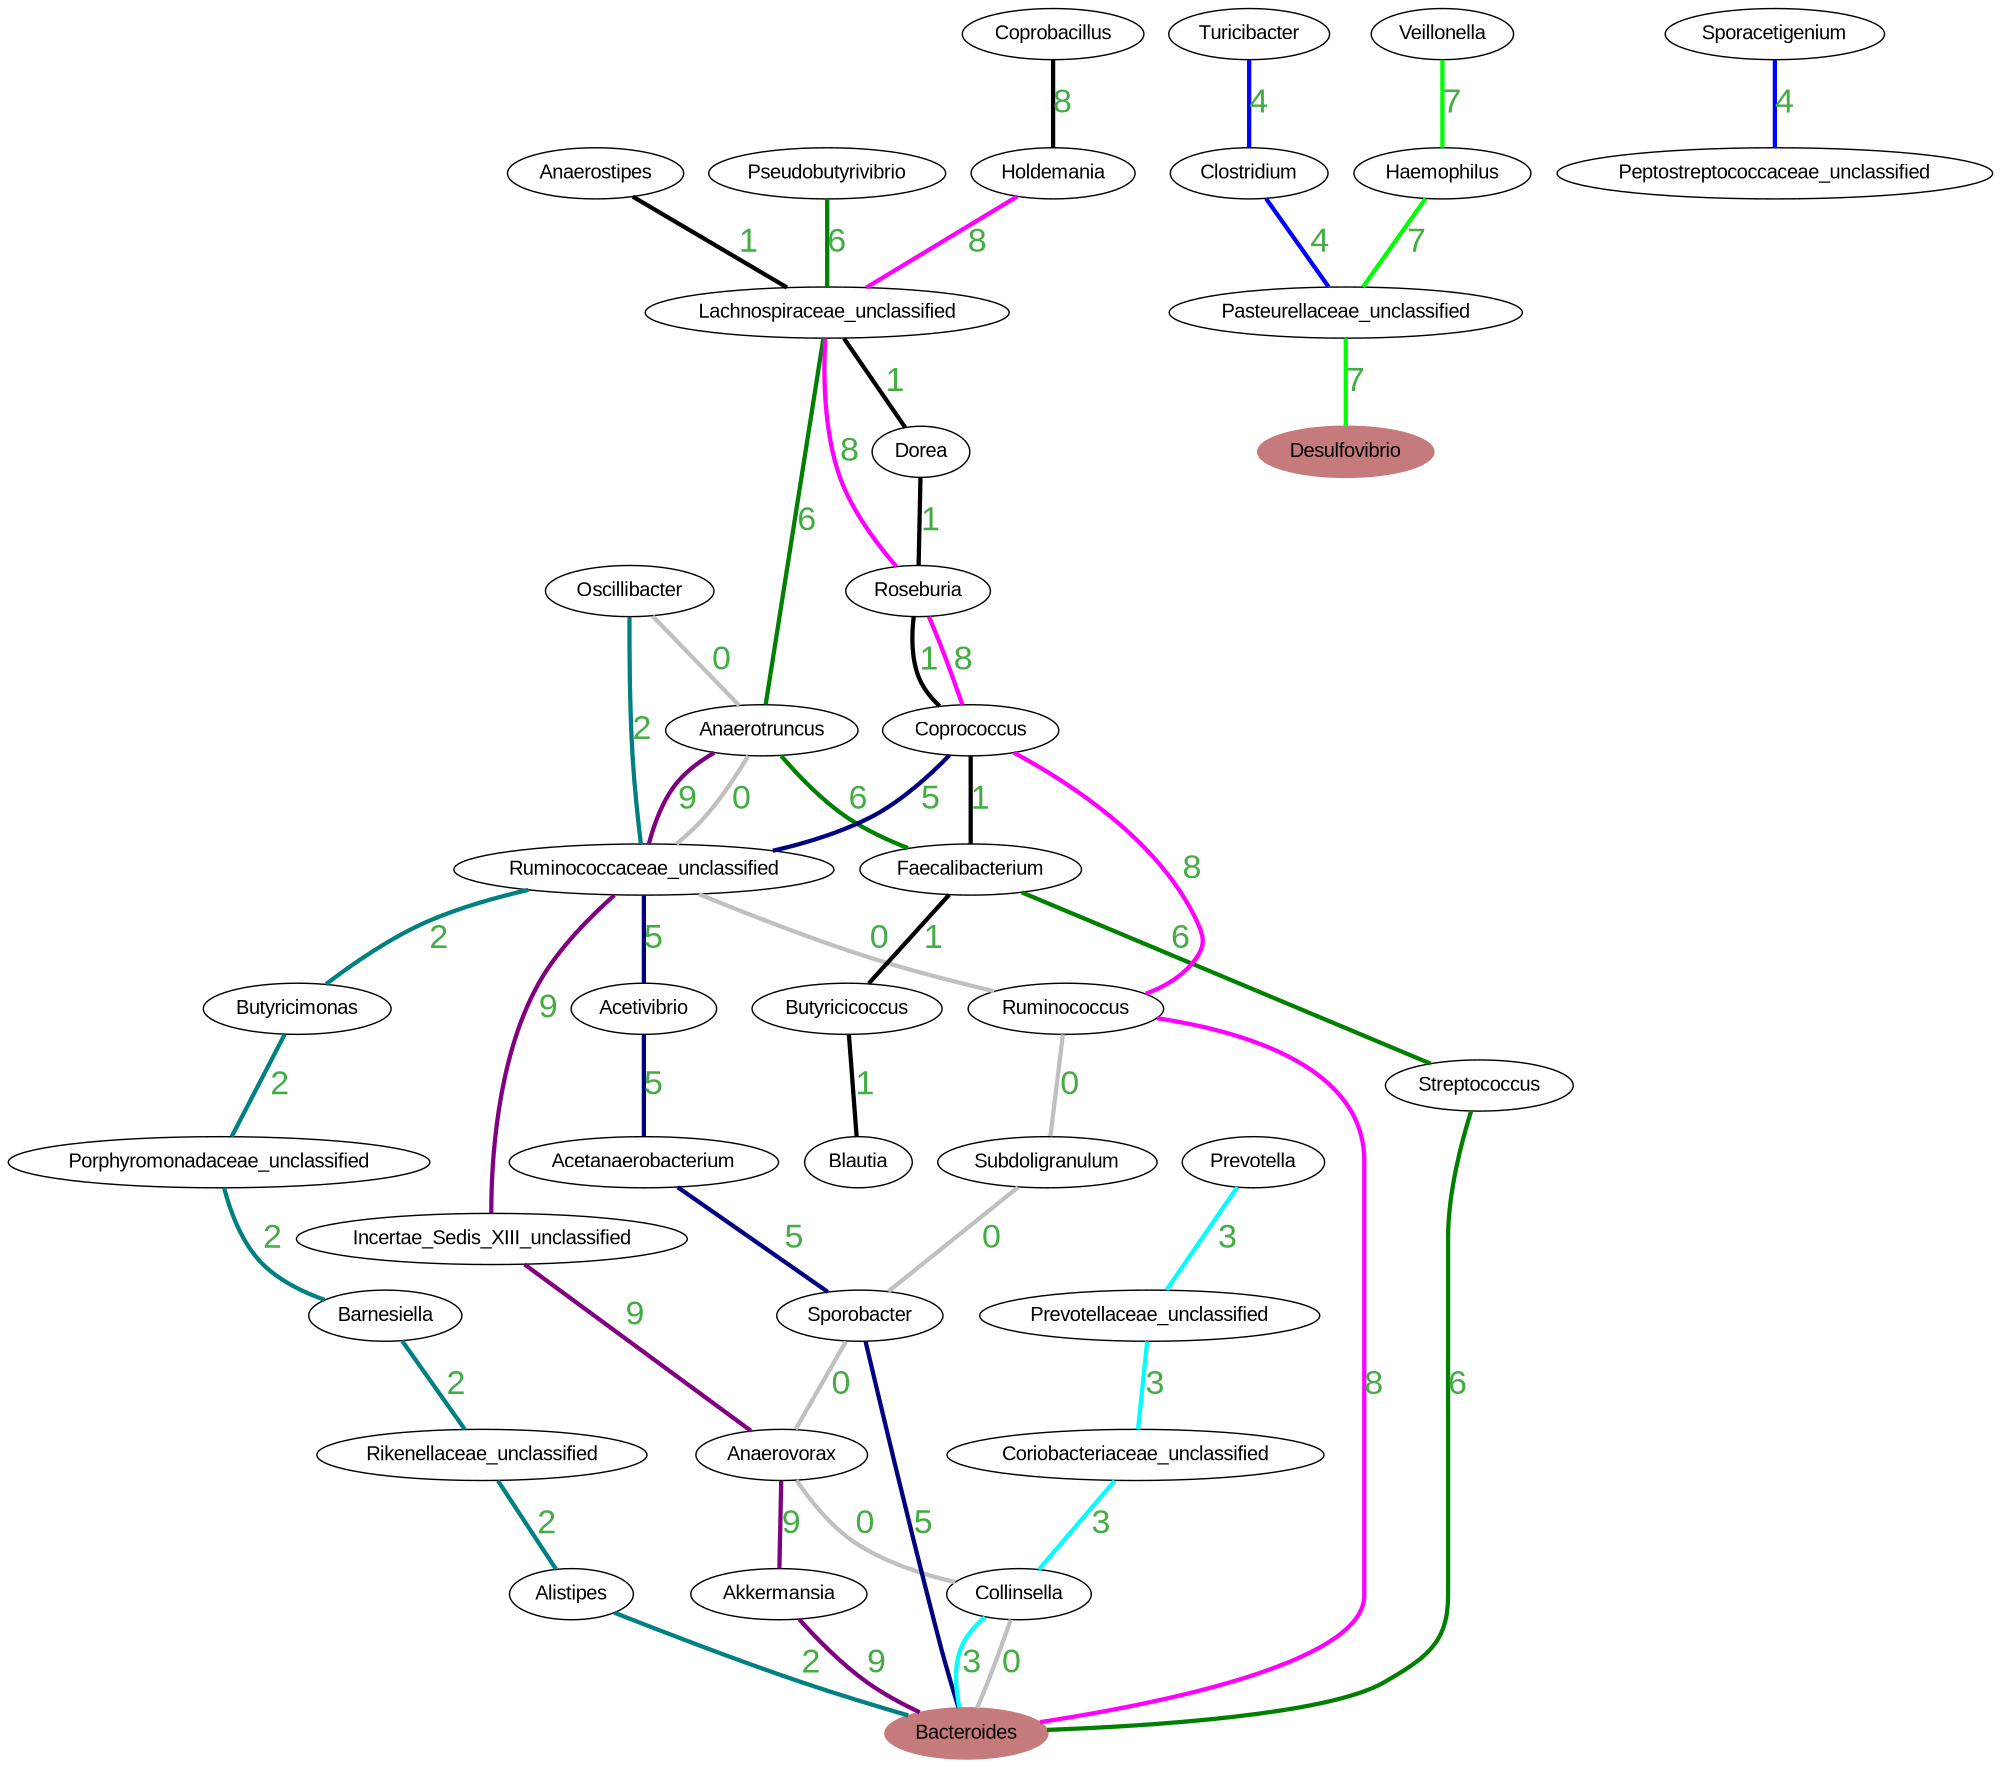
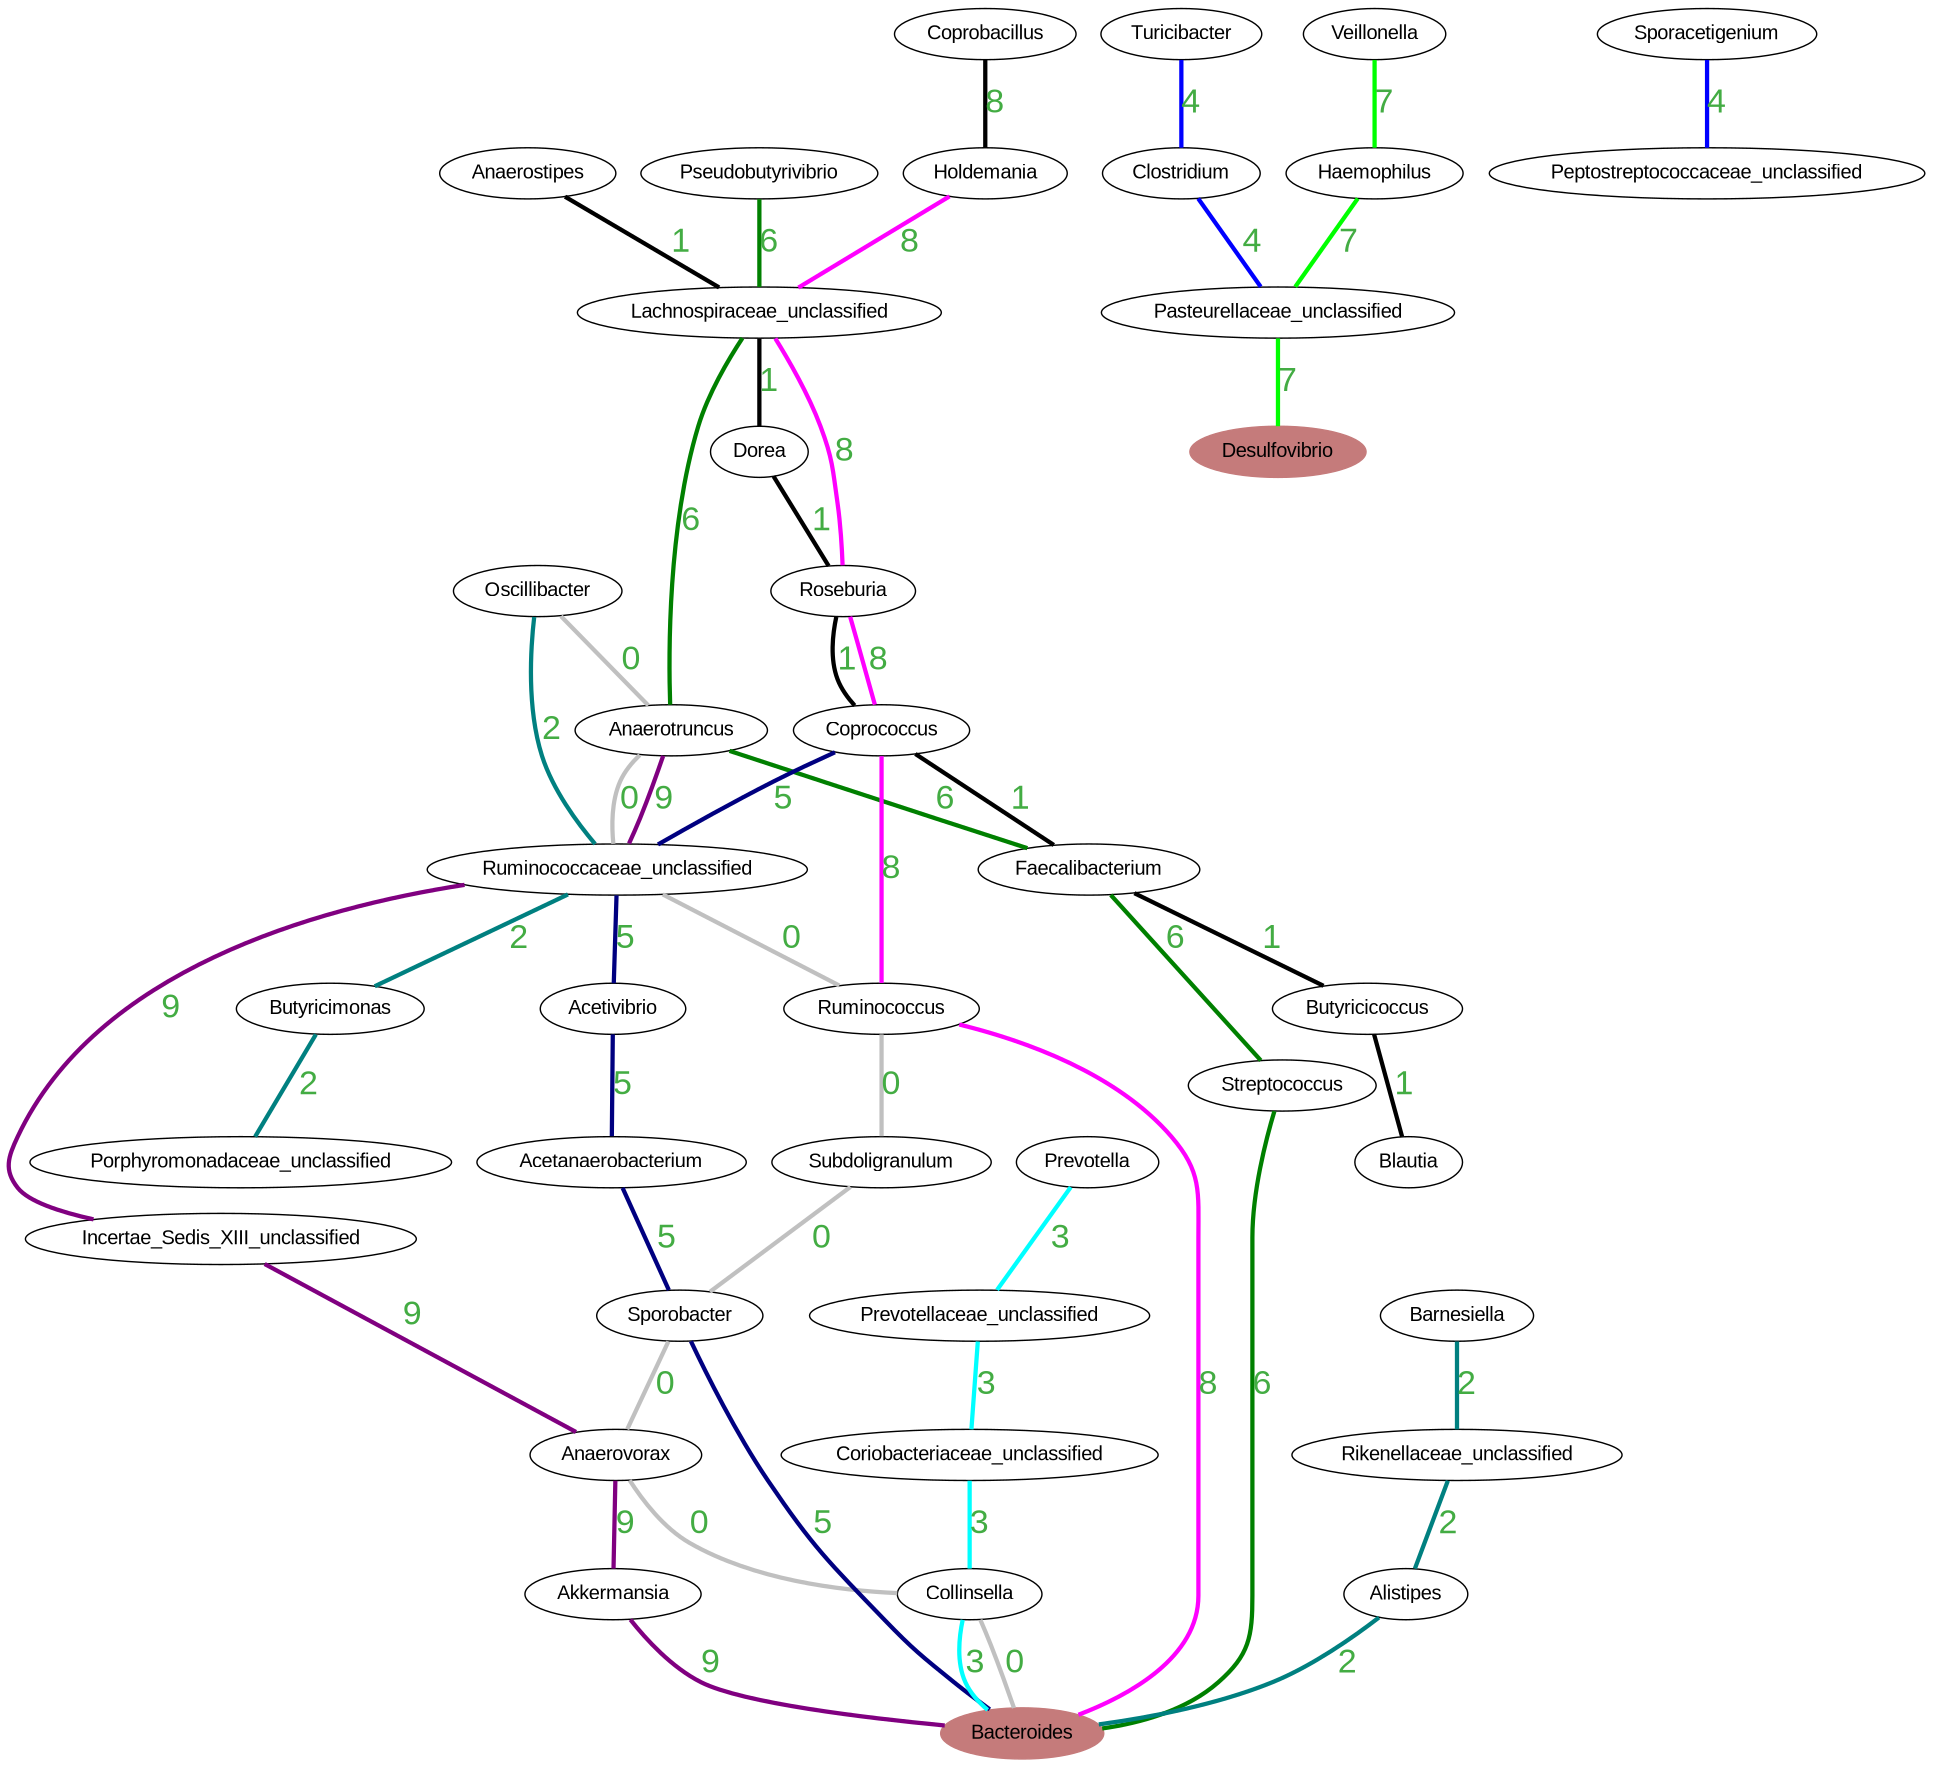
(258, 1259) -> none
